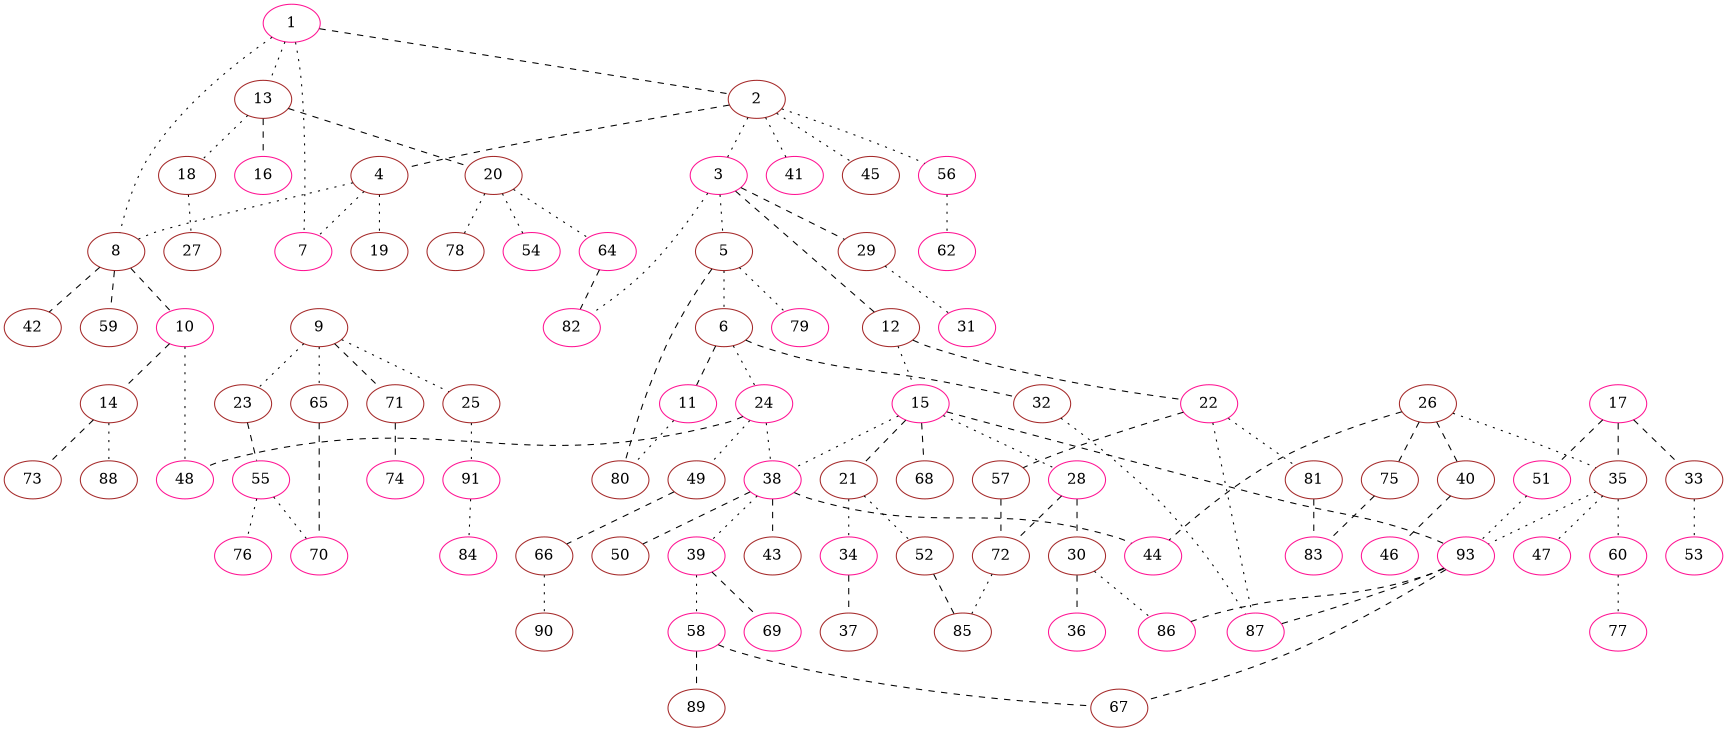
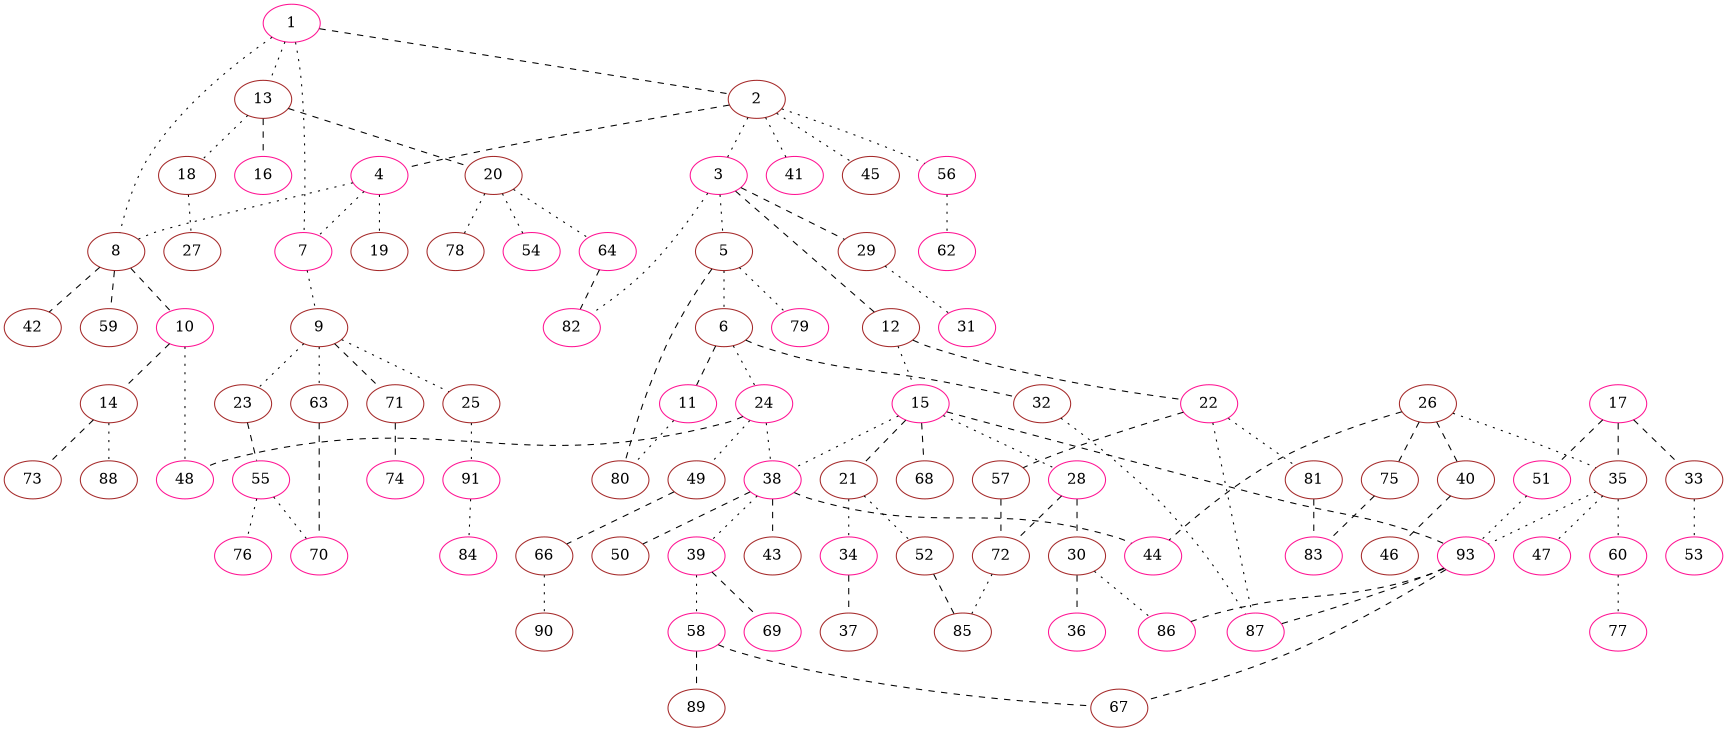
(379, 175) -> (379, 175)
none -> (311, 289)
(319, 404) -> (319, 404)
(1390, 556) -> (1390, 556)
